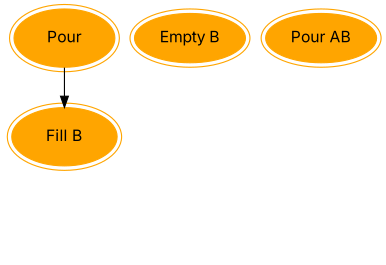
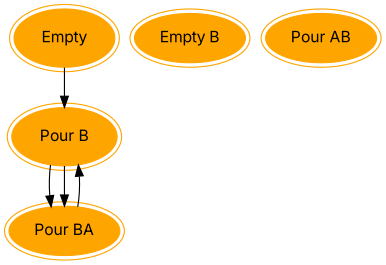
(64, 38) -> (64, 38)
(64, 137) -> (64, 137)
none -> (64, 231)
